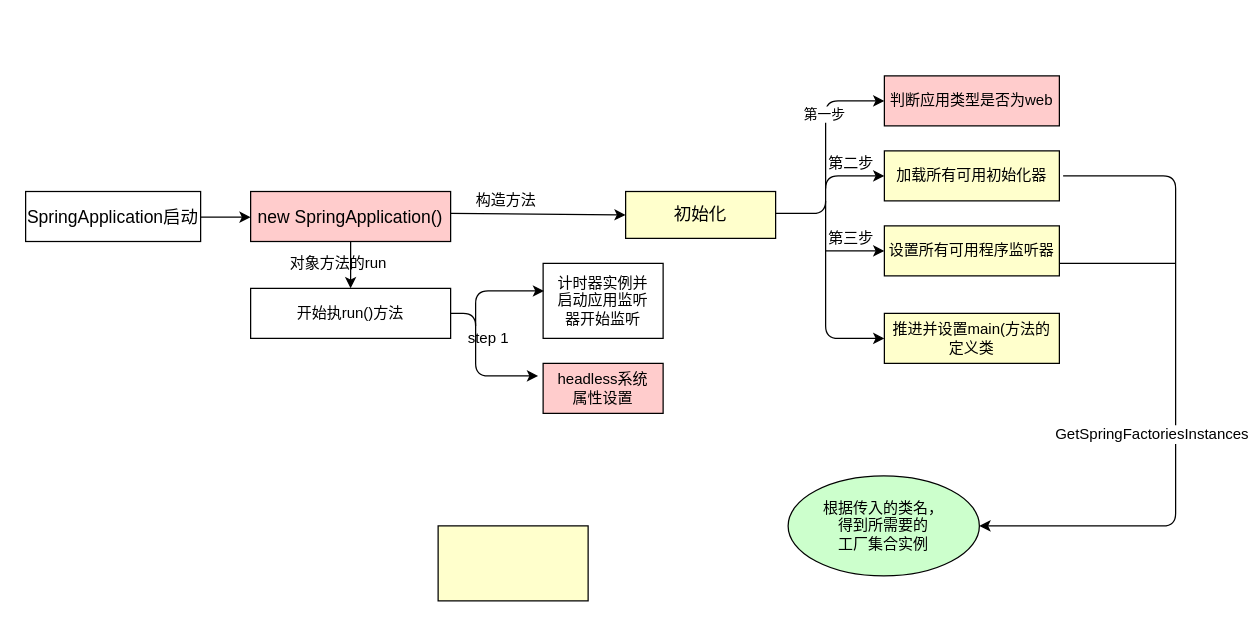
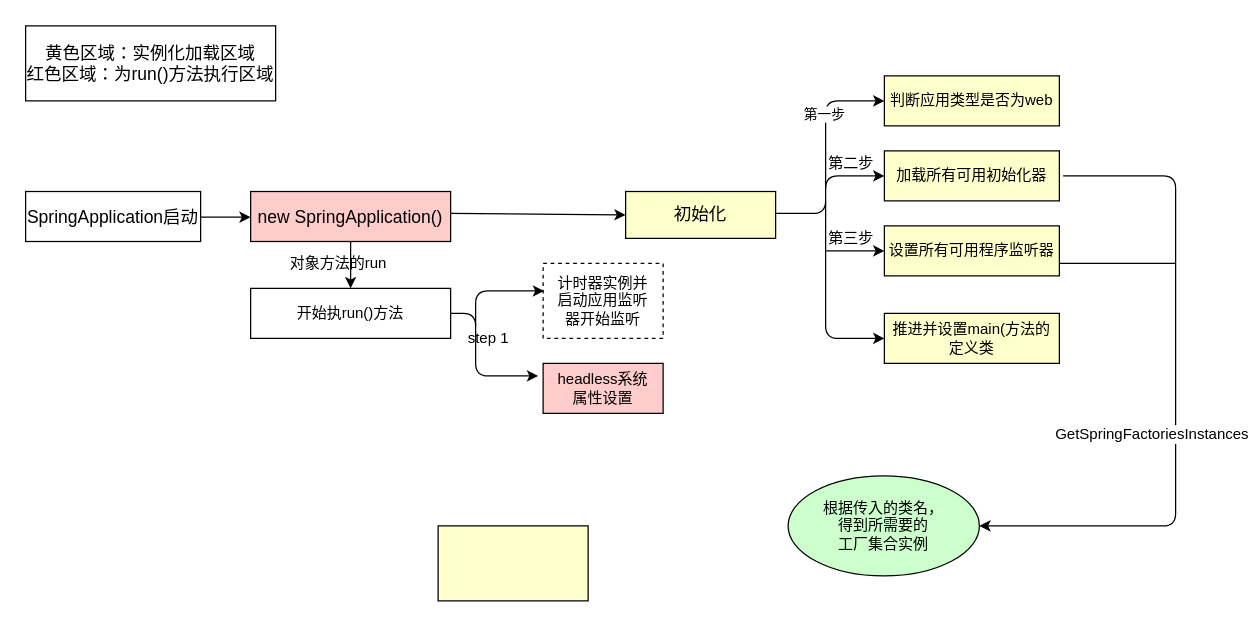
none -> (151, 63)
(972, 101) -> (972, 101)
(506, 201) -> none
(603, 301) -> (603, 301)
